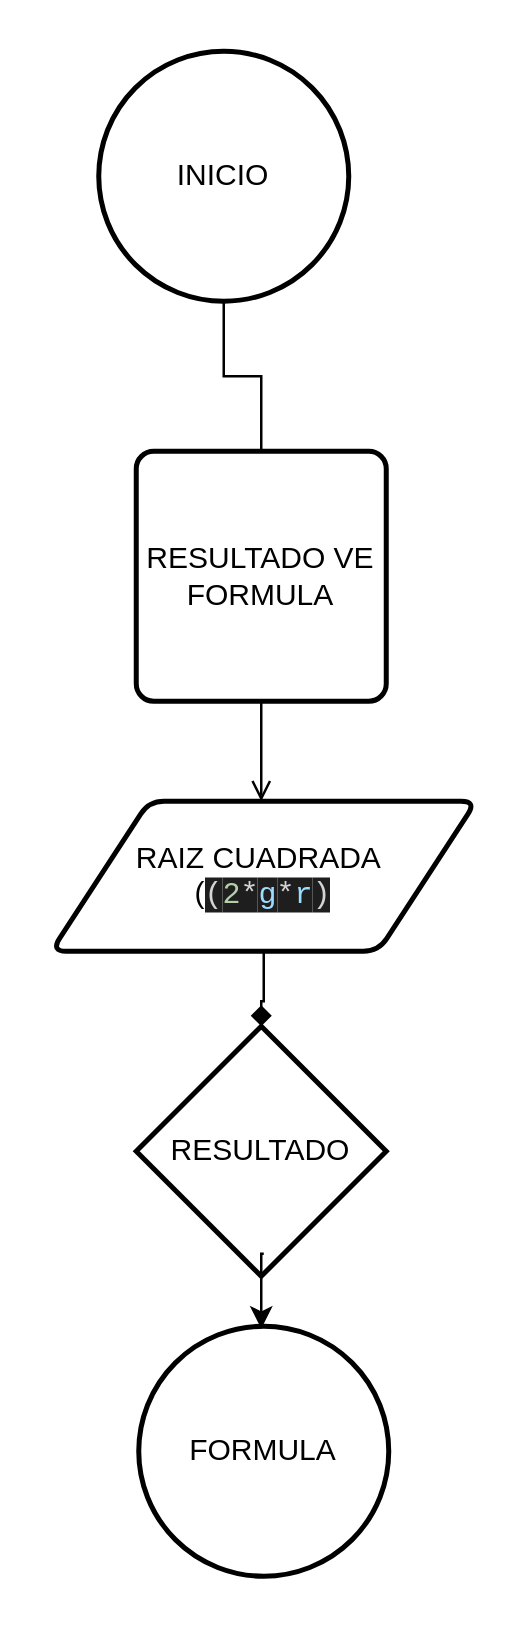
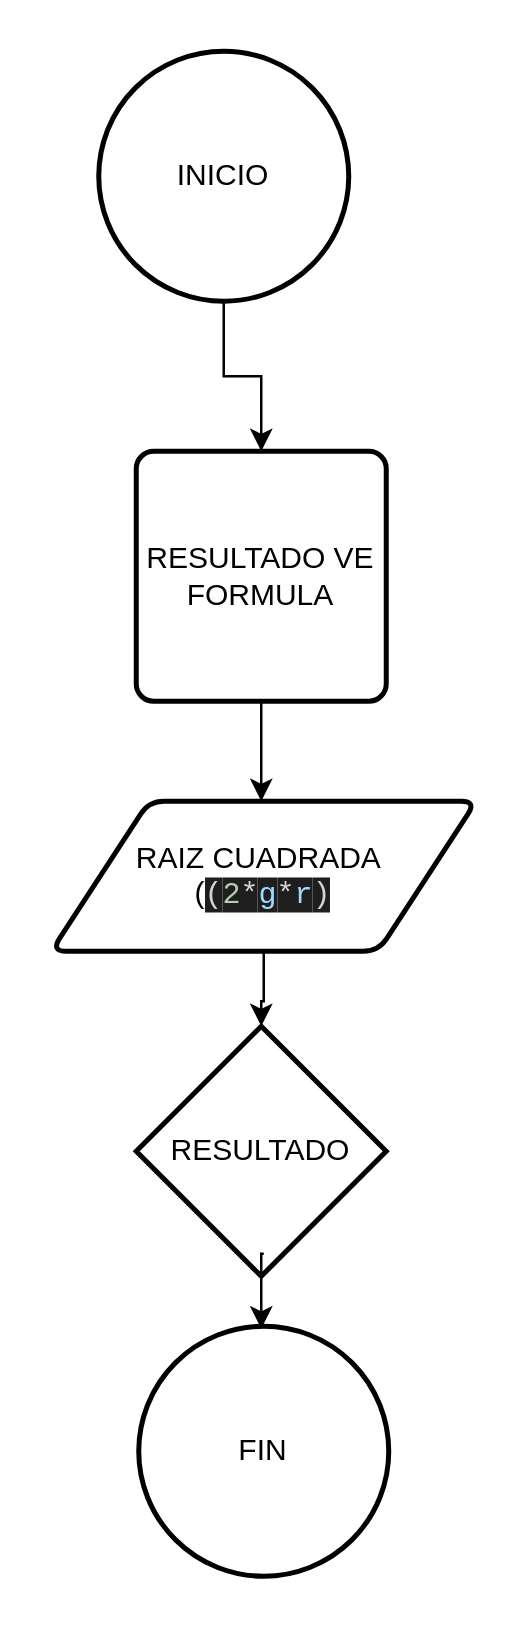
(261, 440) -> (261, 433)
(261, 786) -> (261, 783)
(261, 1006) -> (261, 1007)
(264, 1451) -> (264, 1451)
